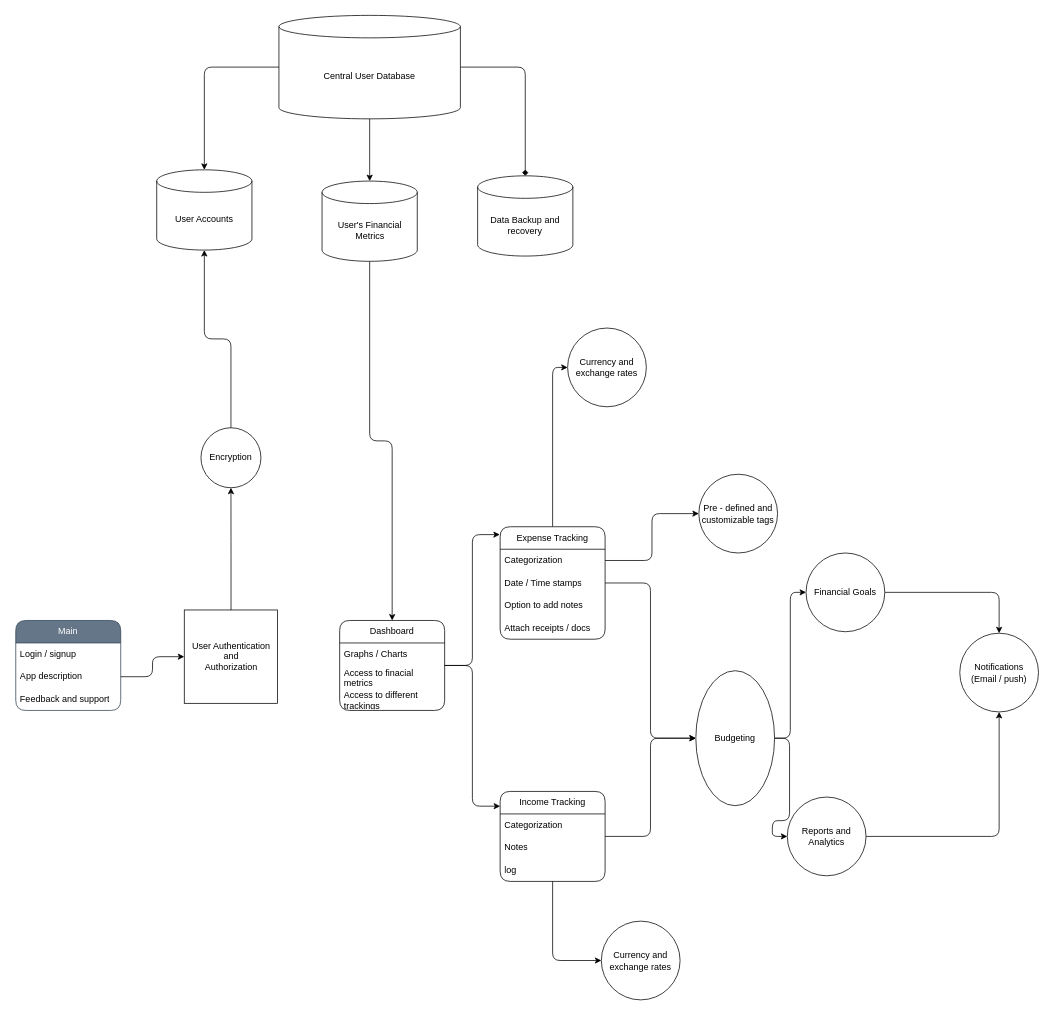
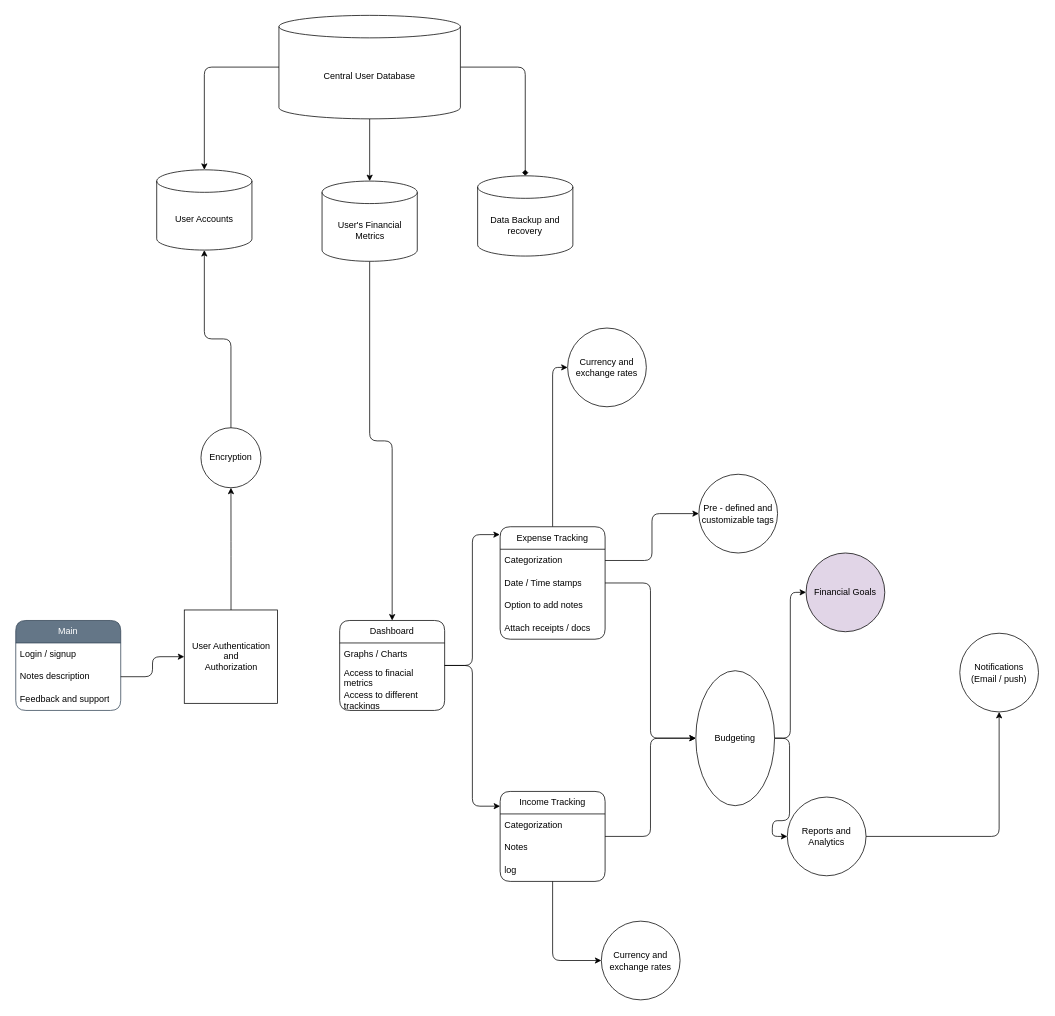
(845, 593) -> (845, 593)
(942, 593) -> none
(54, 677) -> (59, 677)
